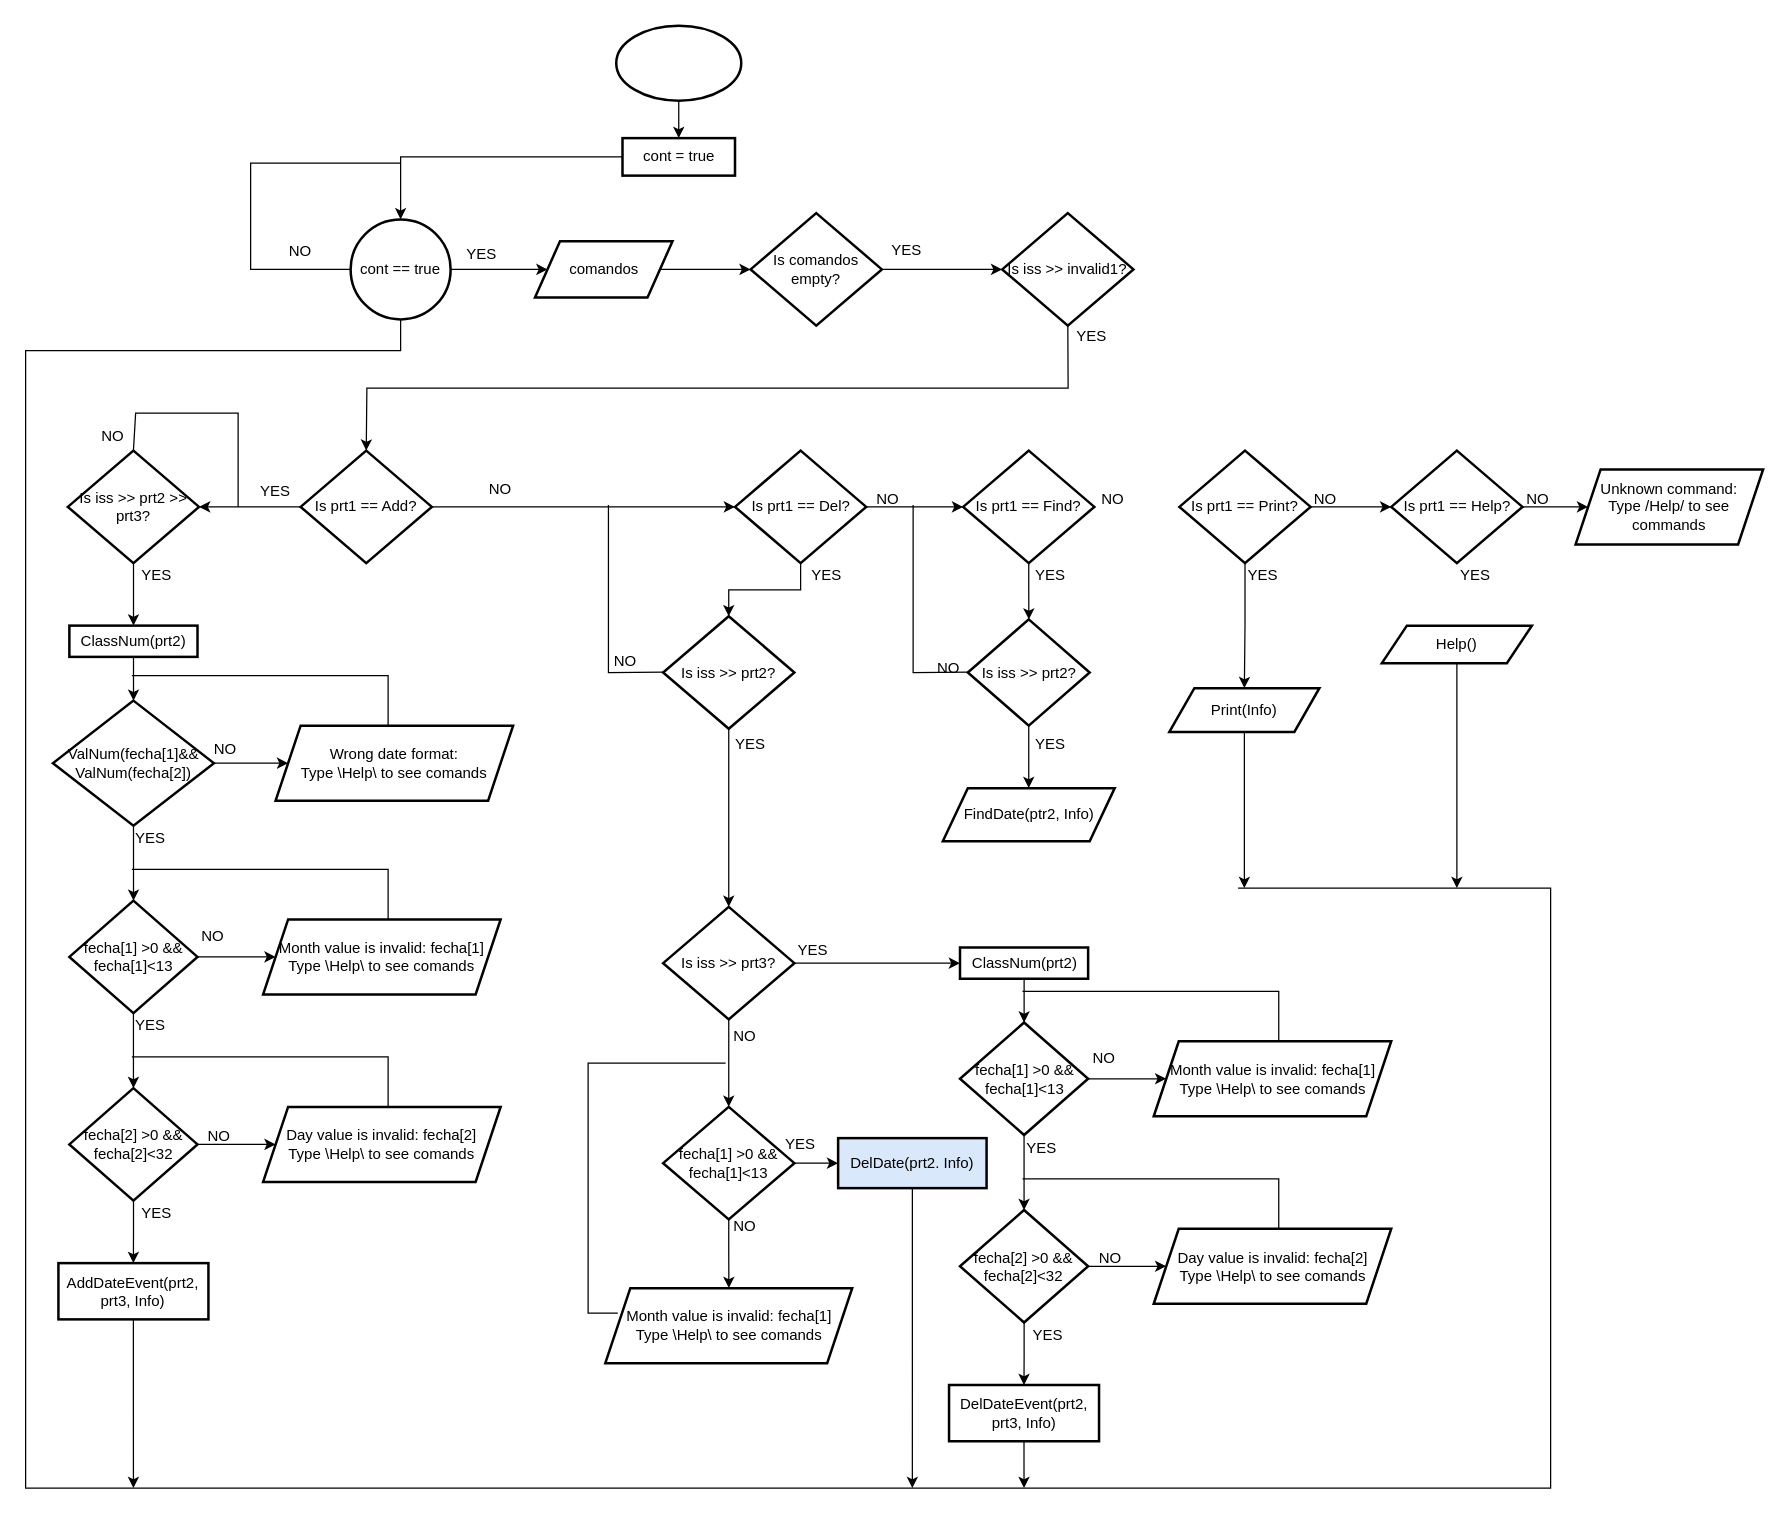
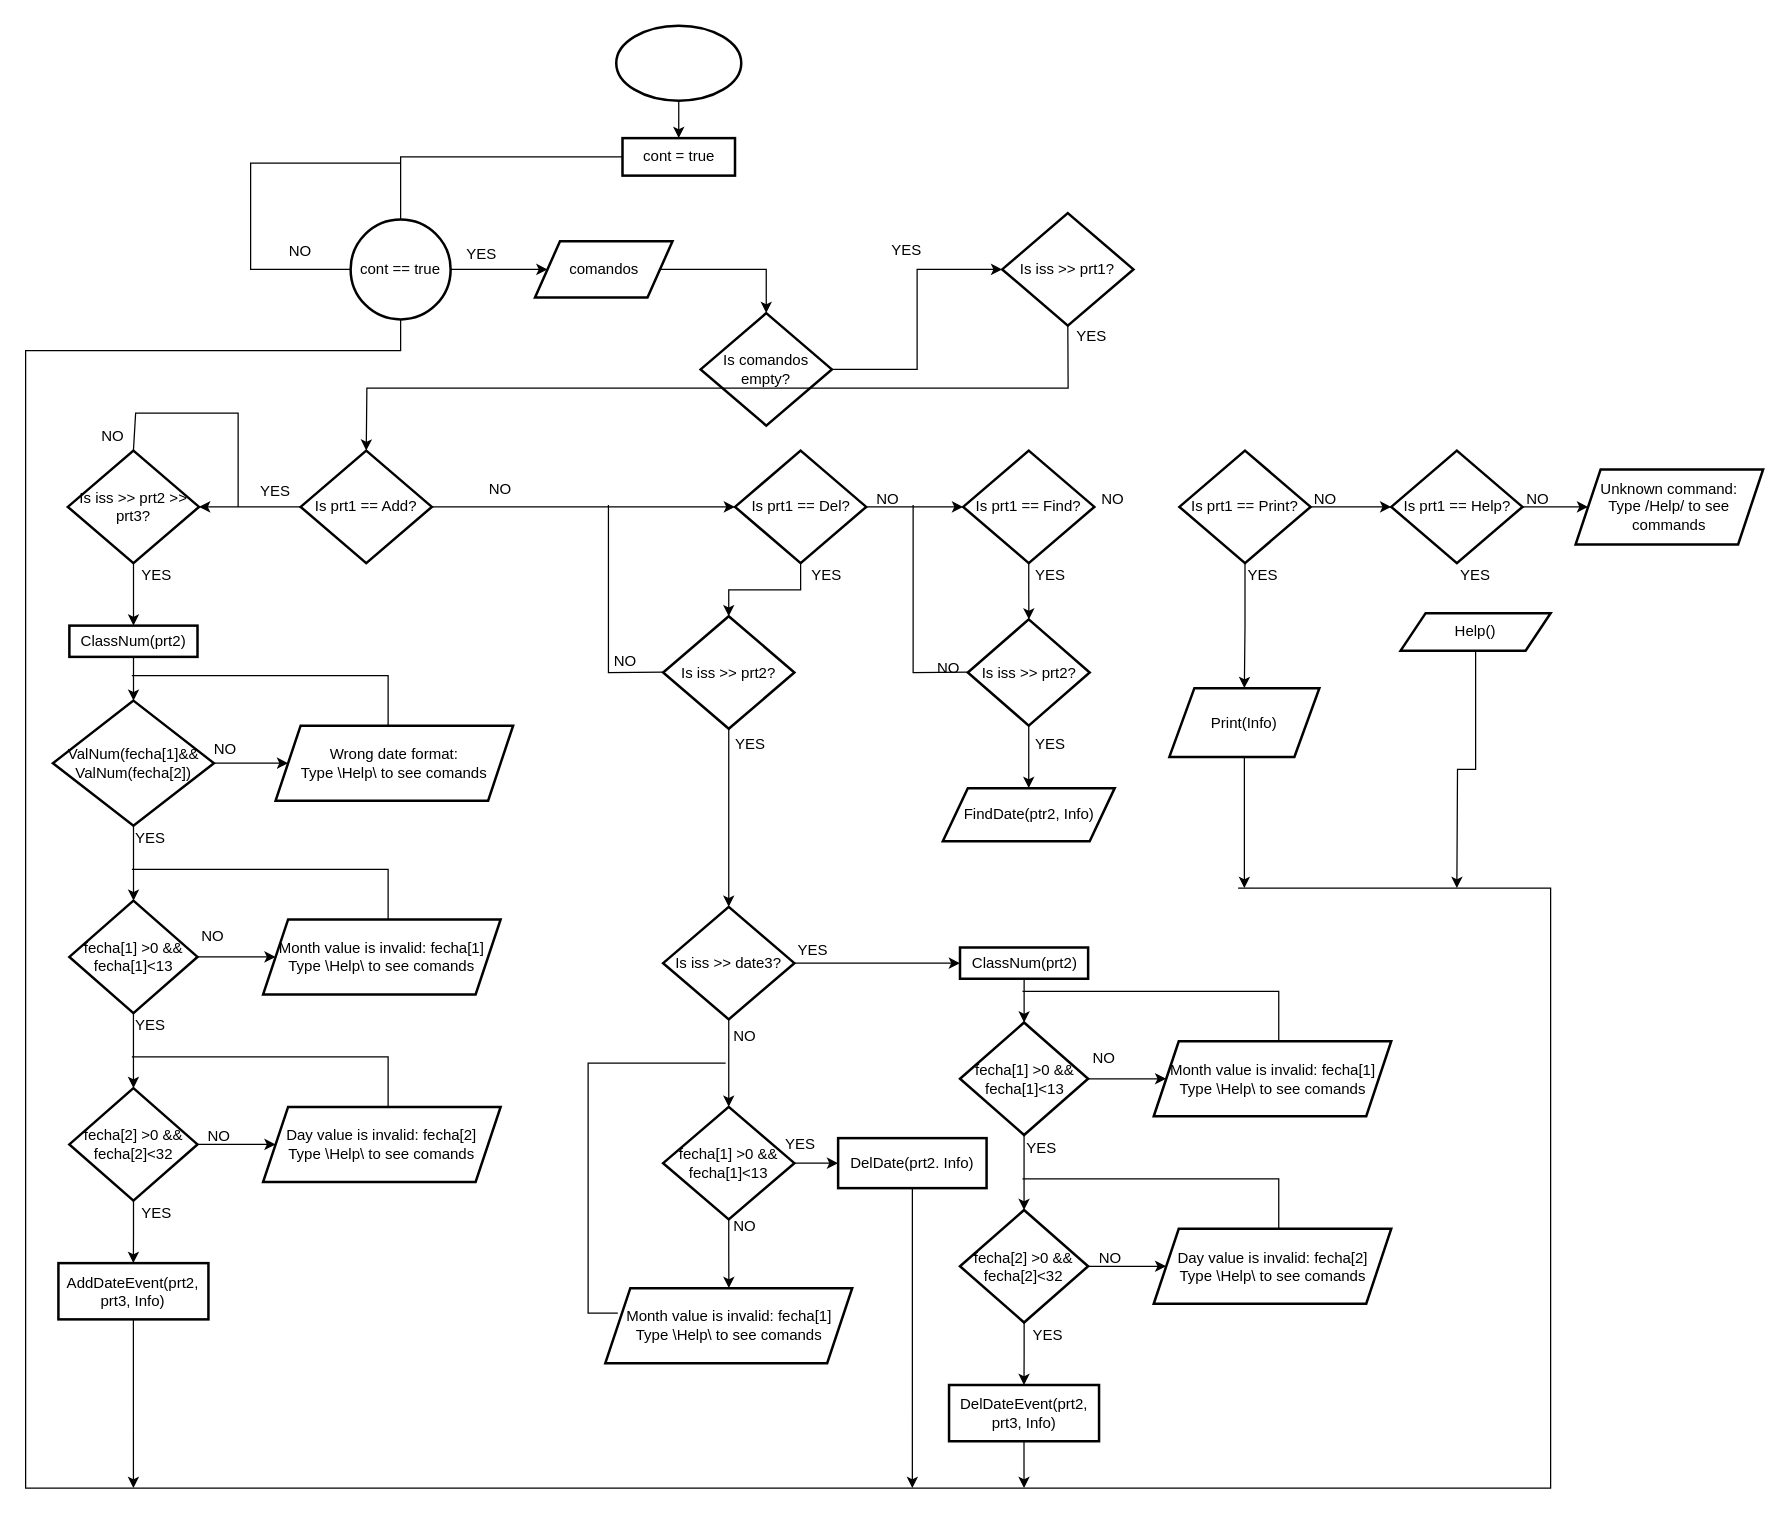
(401, 209) -> (401, 212)
(816, 269) -> (766, 369)
(1068, 269) -> (1068, 269)
(1457, 644) -> (1476, 632)
(1244, 710) -> (1244, 723)
(729, 963) -> (729, 963)
(912, 1163) -> (912, 1163)
